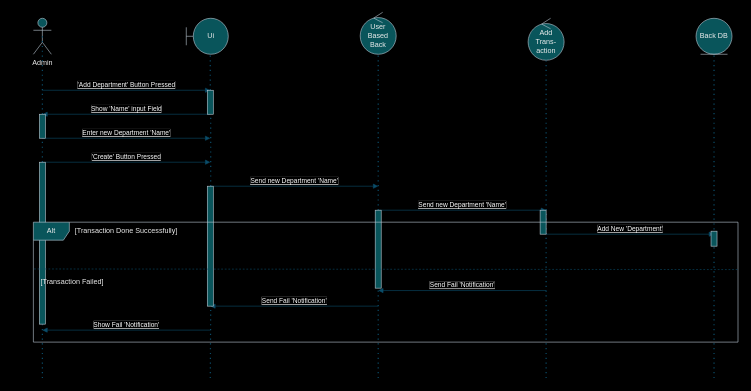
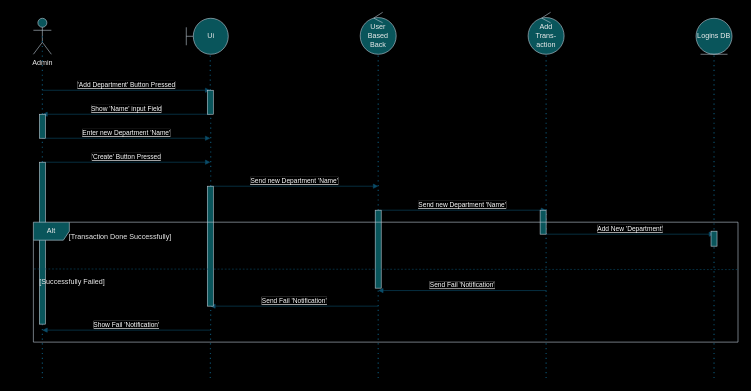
(714, 36) -> (714, 36)
(546, 39) -> (546, 33)
(126, 231) -> (120, 237)
(72, 282) -> (72, 282)
